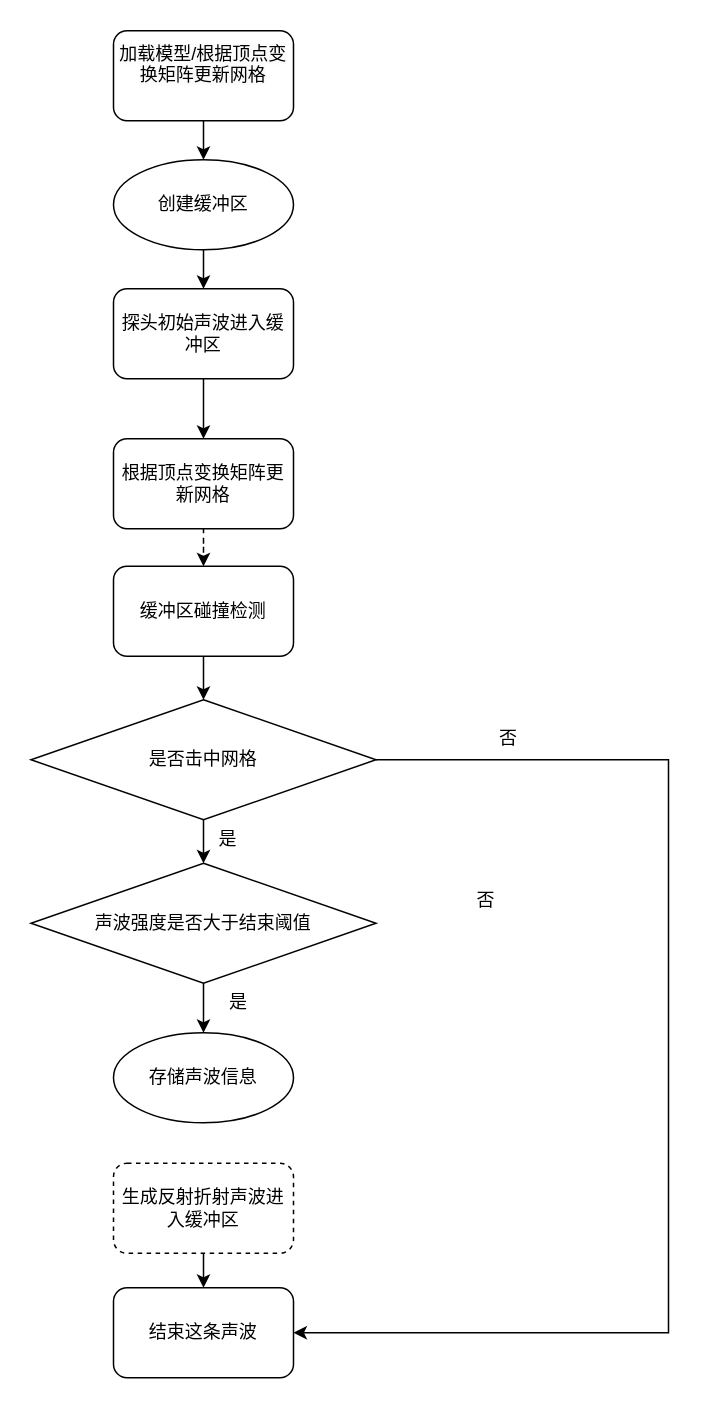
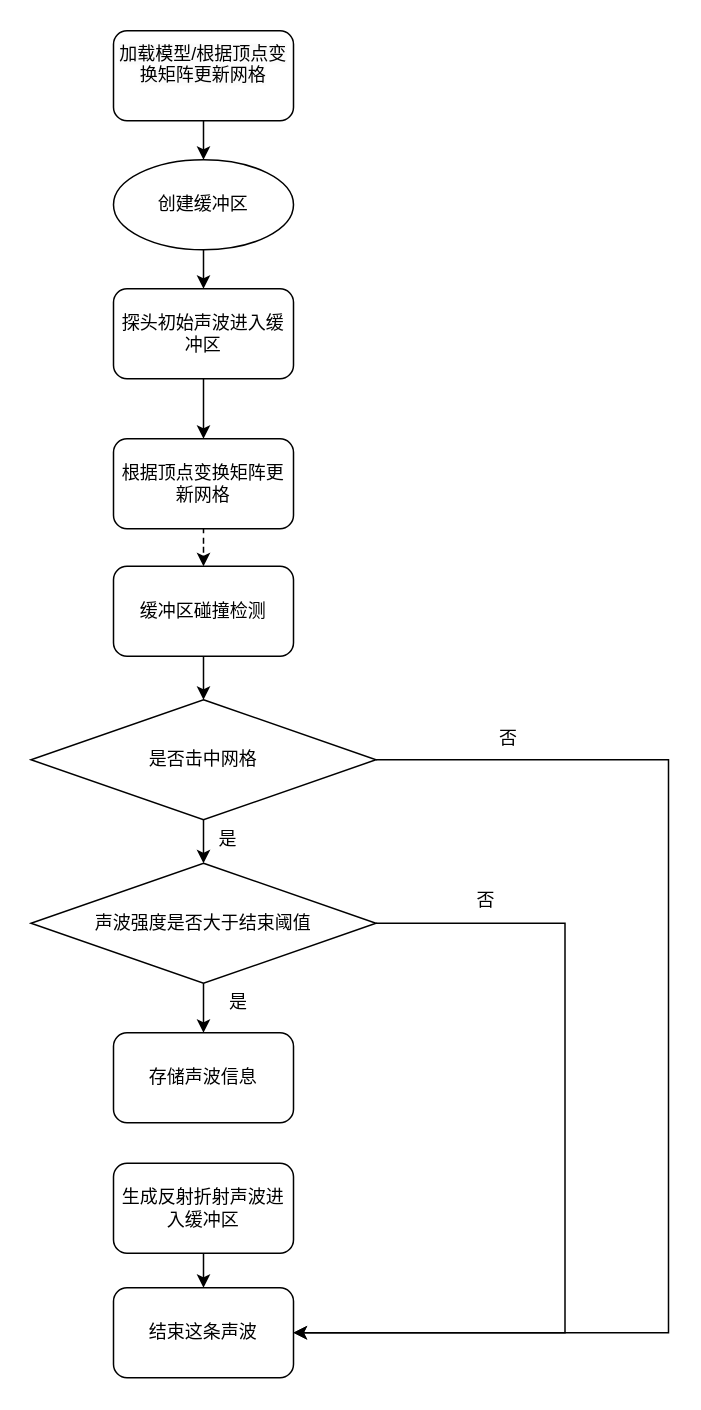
none -> (565, 1031)
(203, 1078) -> (203, 1078)
(203, 1208) -> (203, 1208)
